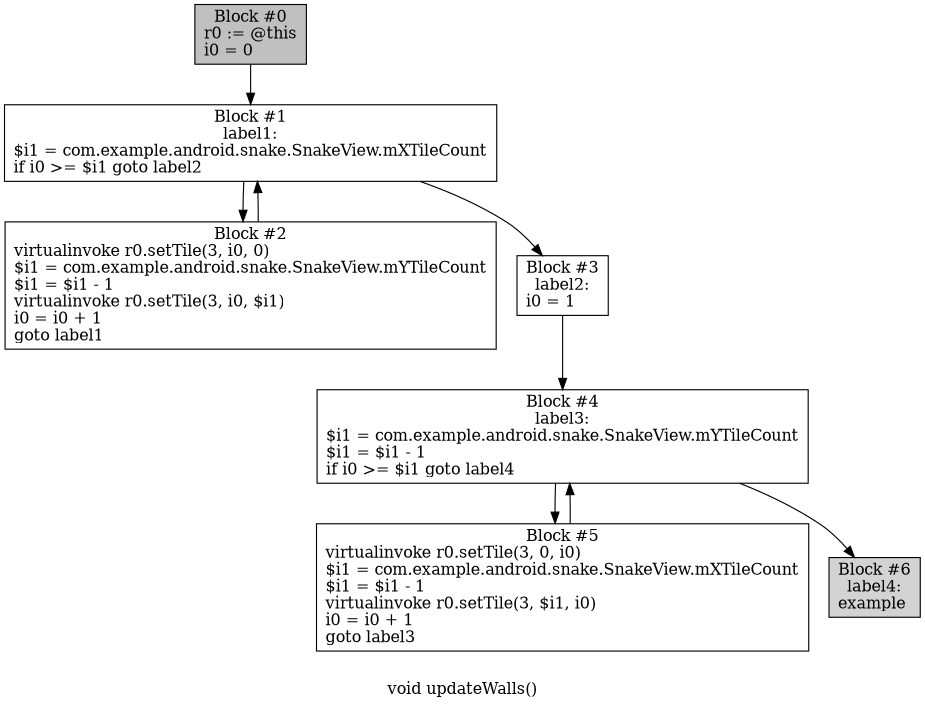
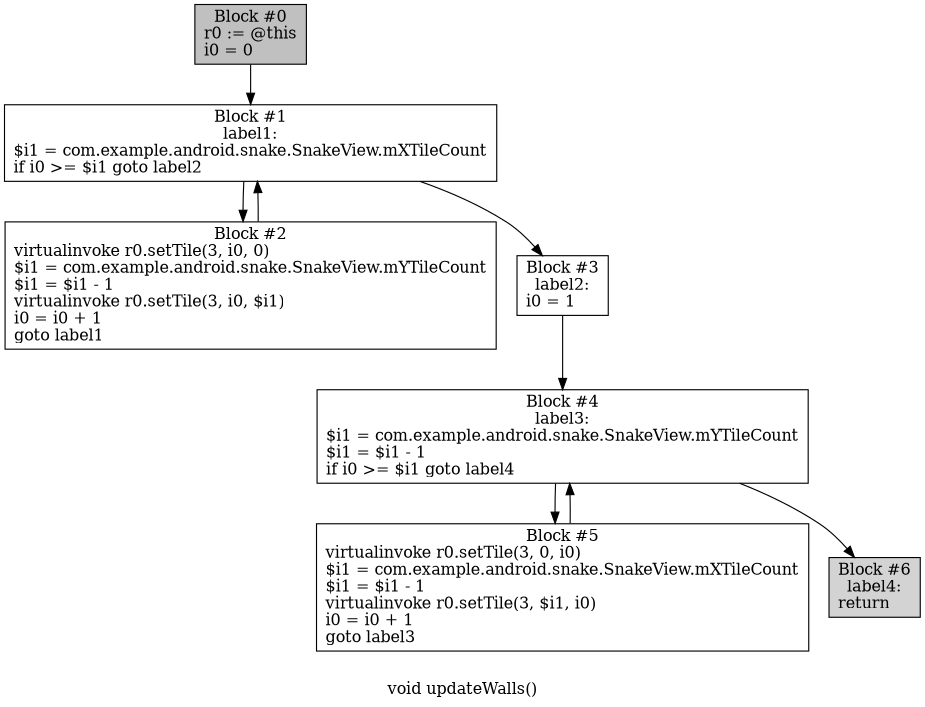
(875, 587) -> (875, 587)
